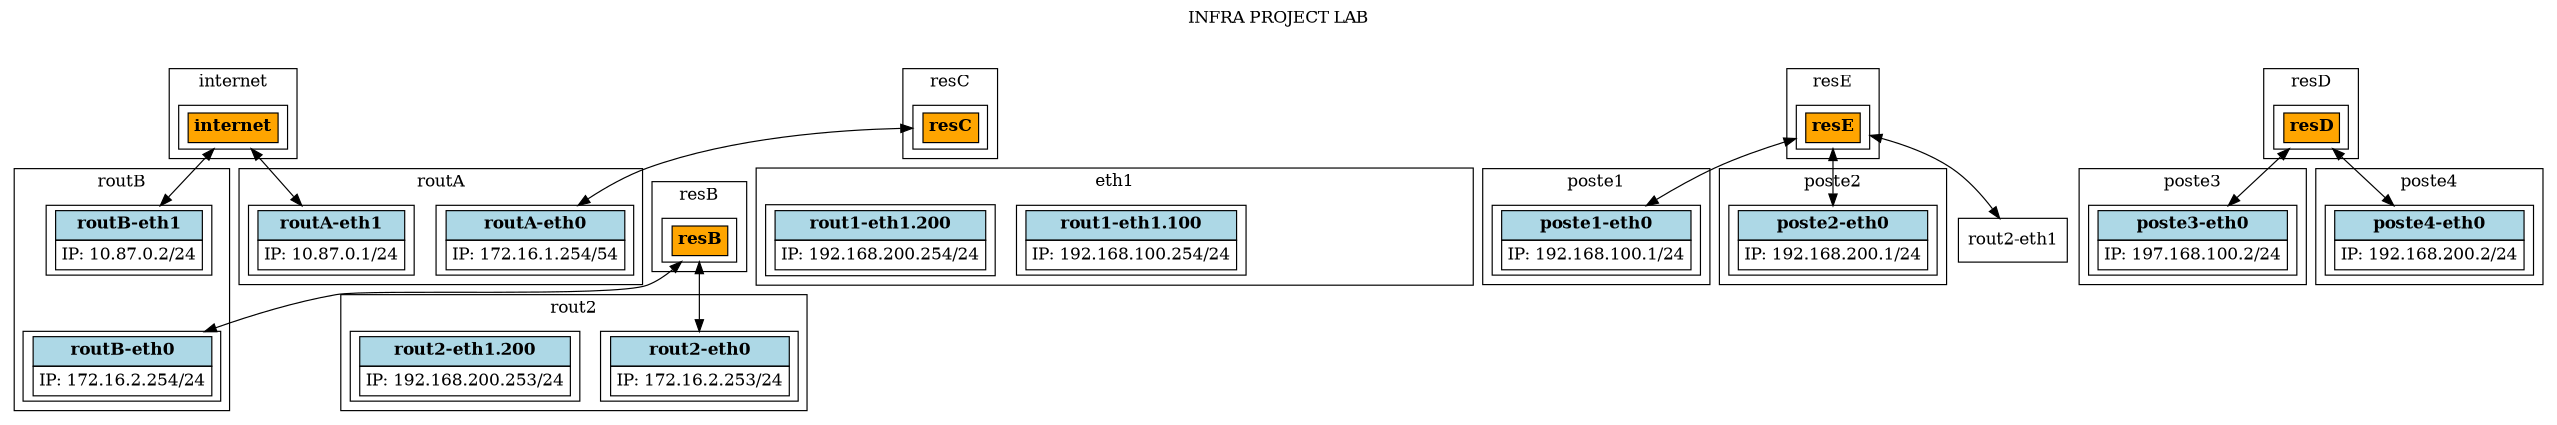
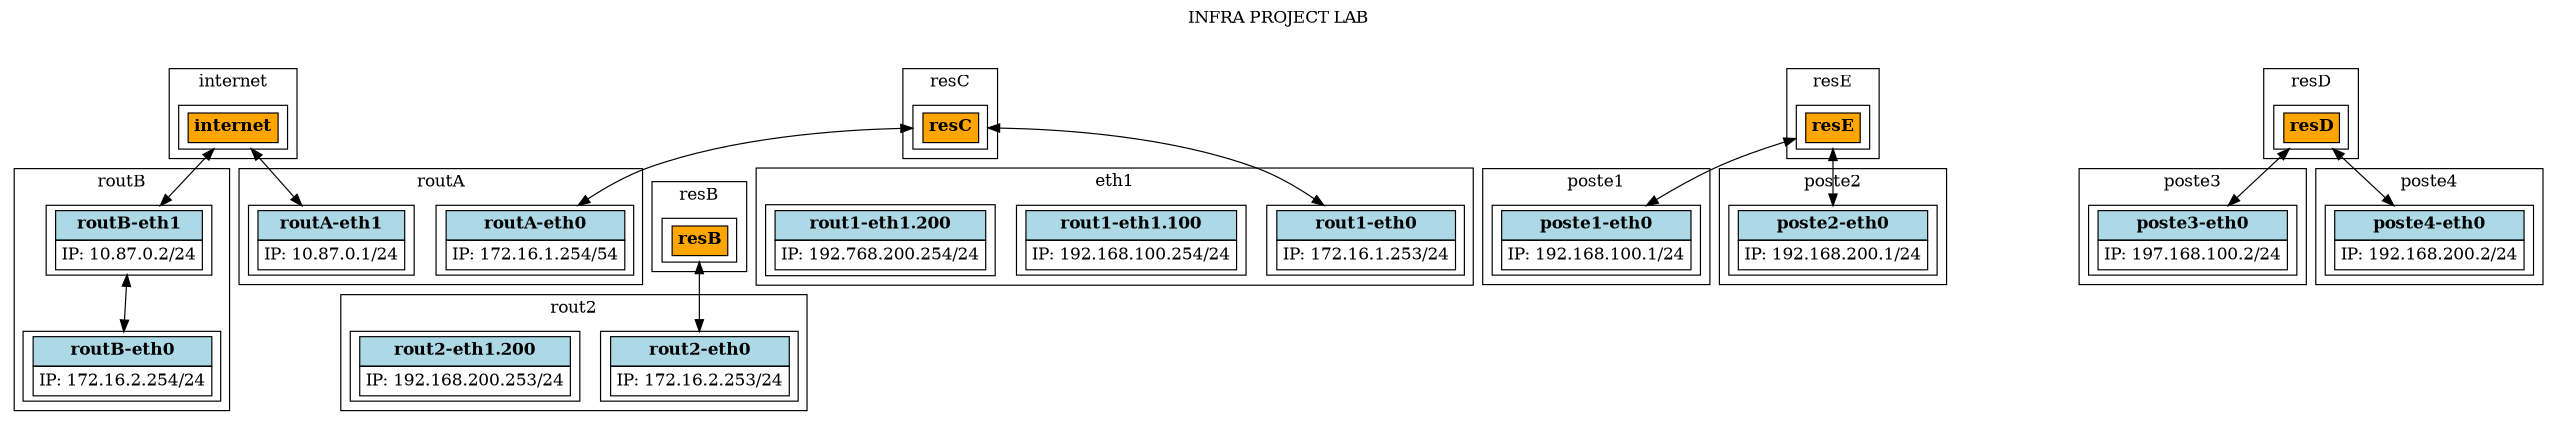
none -> (1366, 240)
(2013, 240) -> none
(880, 254) -> (880, 254)
(328, 296) -> (125, 303)
